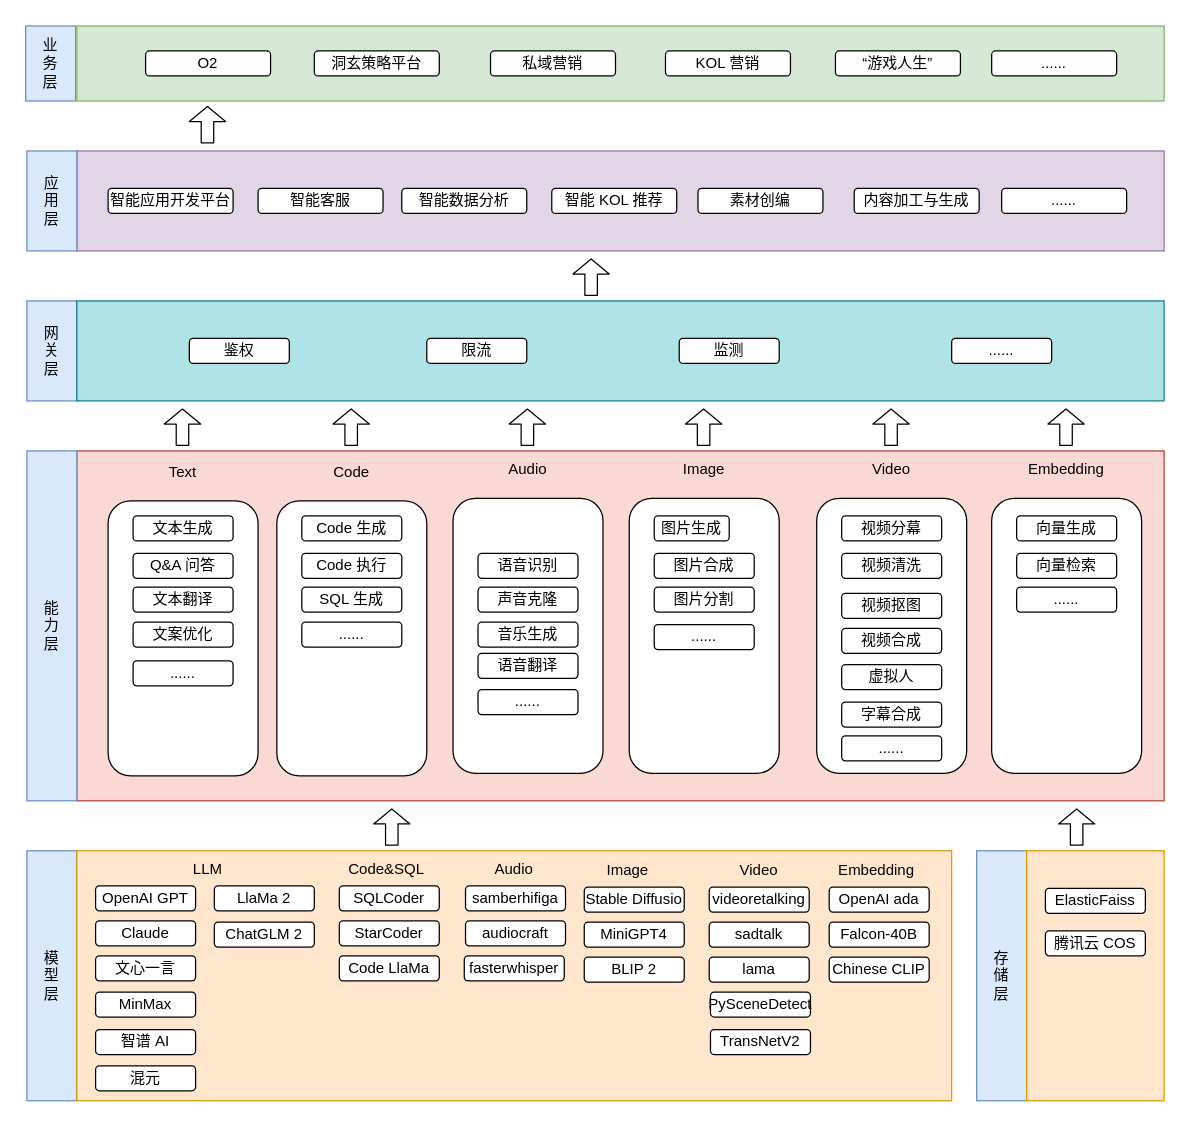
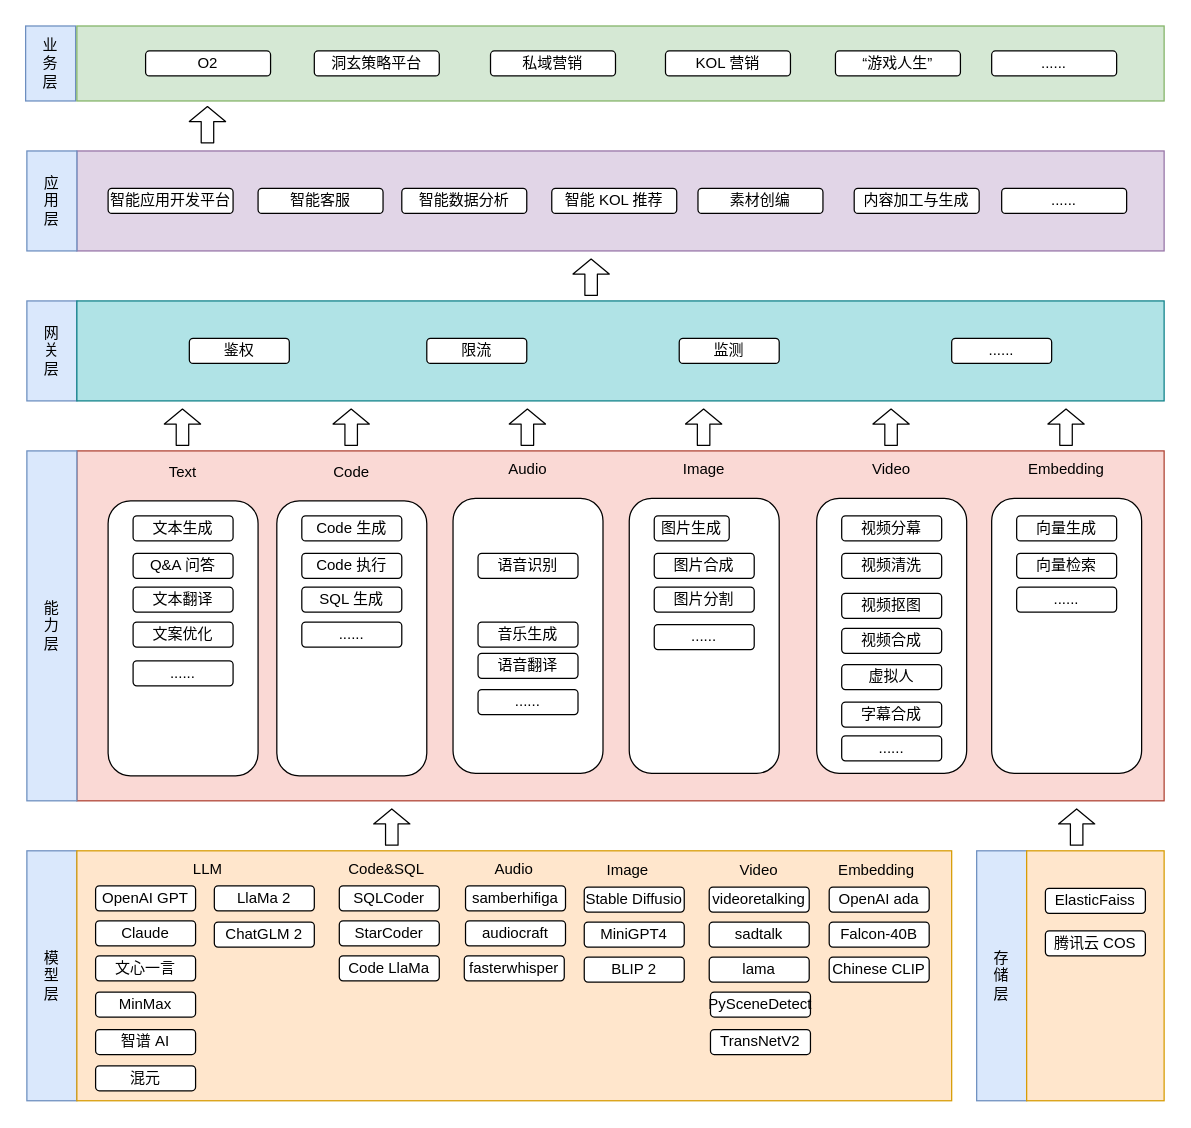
(528, 599) -> none
